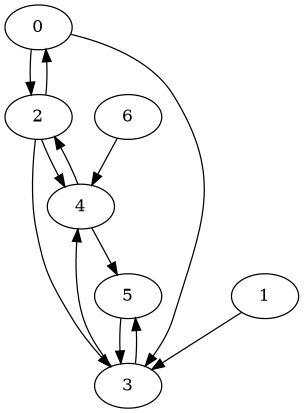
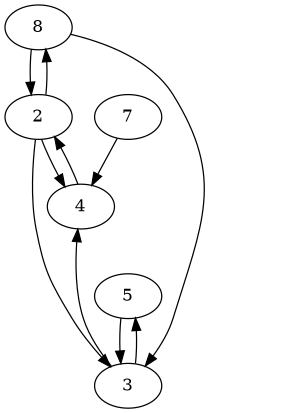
(39, 27) -> (39, 27)
(128, 117) -> (128, 117)
(102, 246) -> none
(265, 296) -> none
